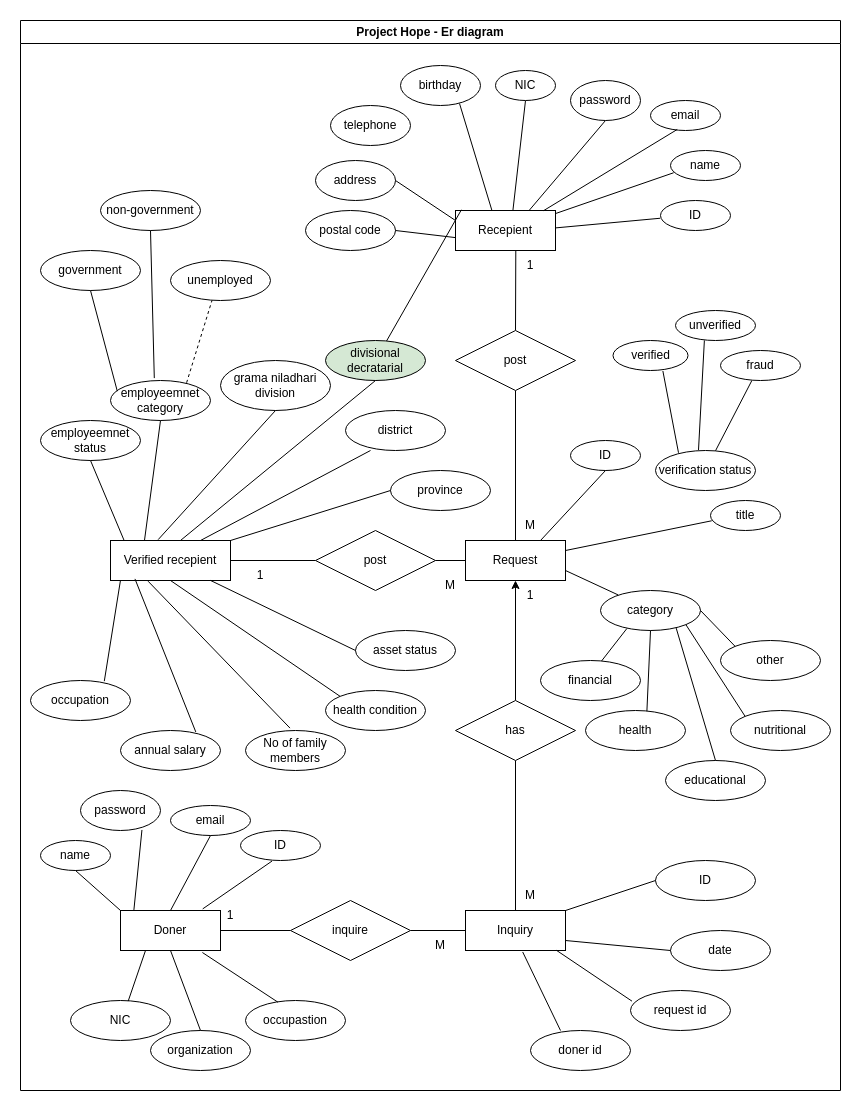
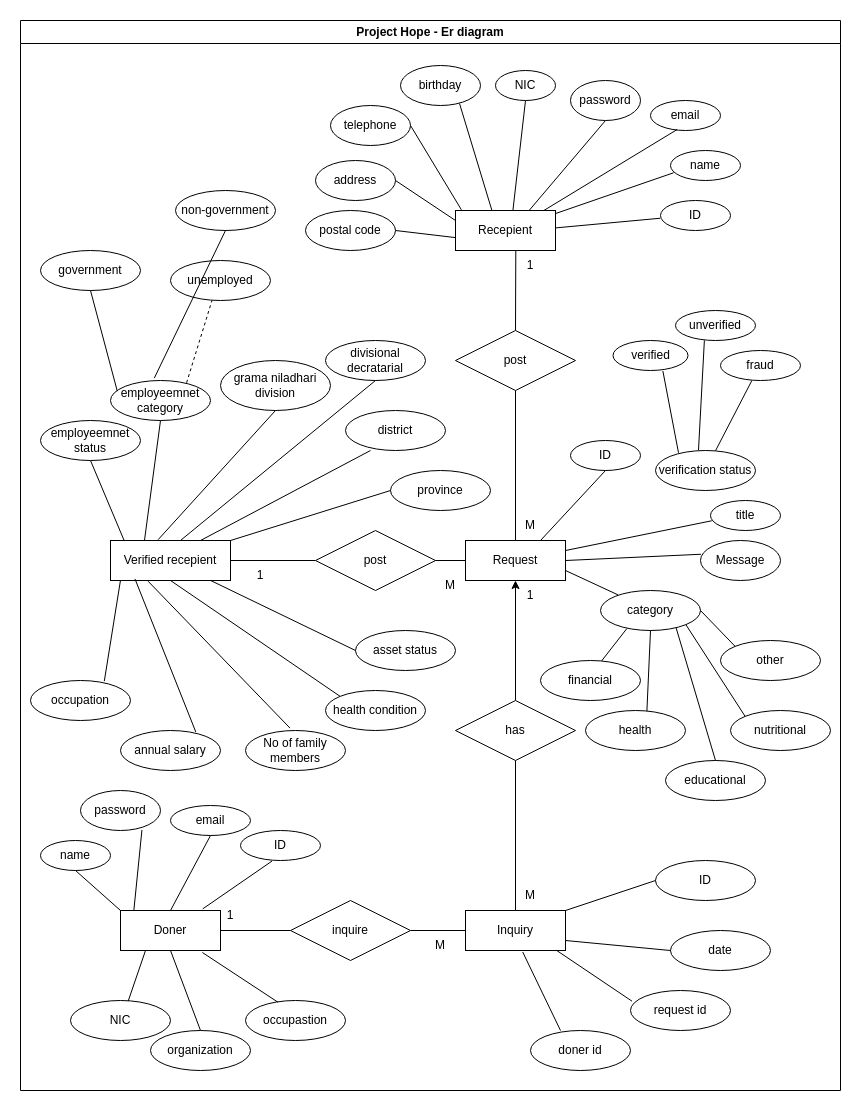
(151, 211) -> (226, 211)
(424, 275) -> (436, 168)
(376, 361) -> (376, 361)
none -> (633, 557)
none -> (741, 561)
